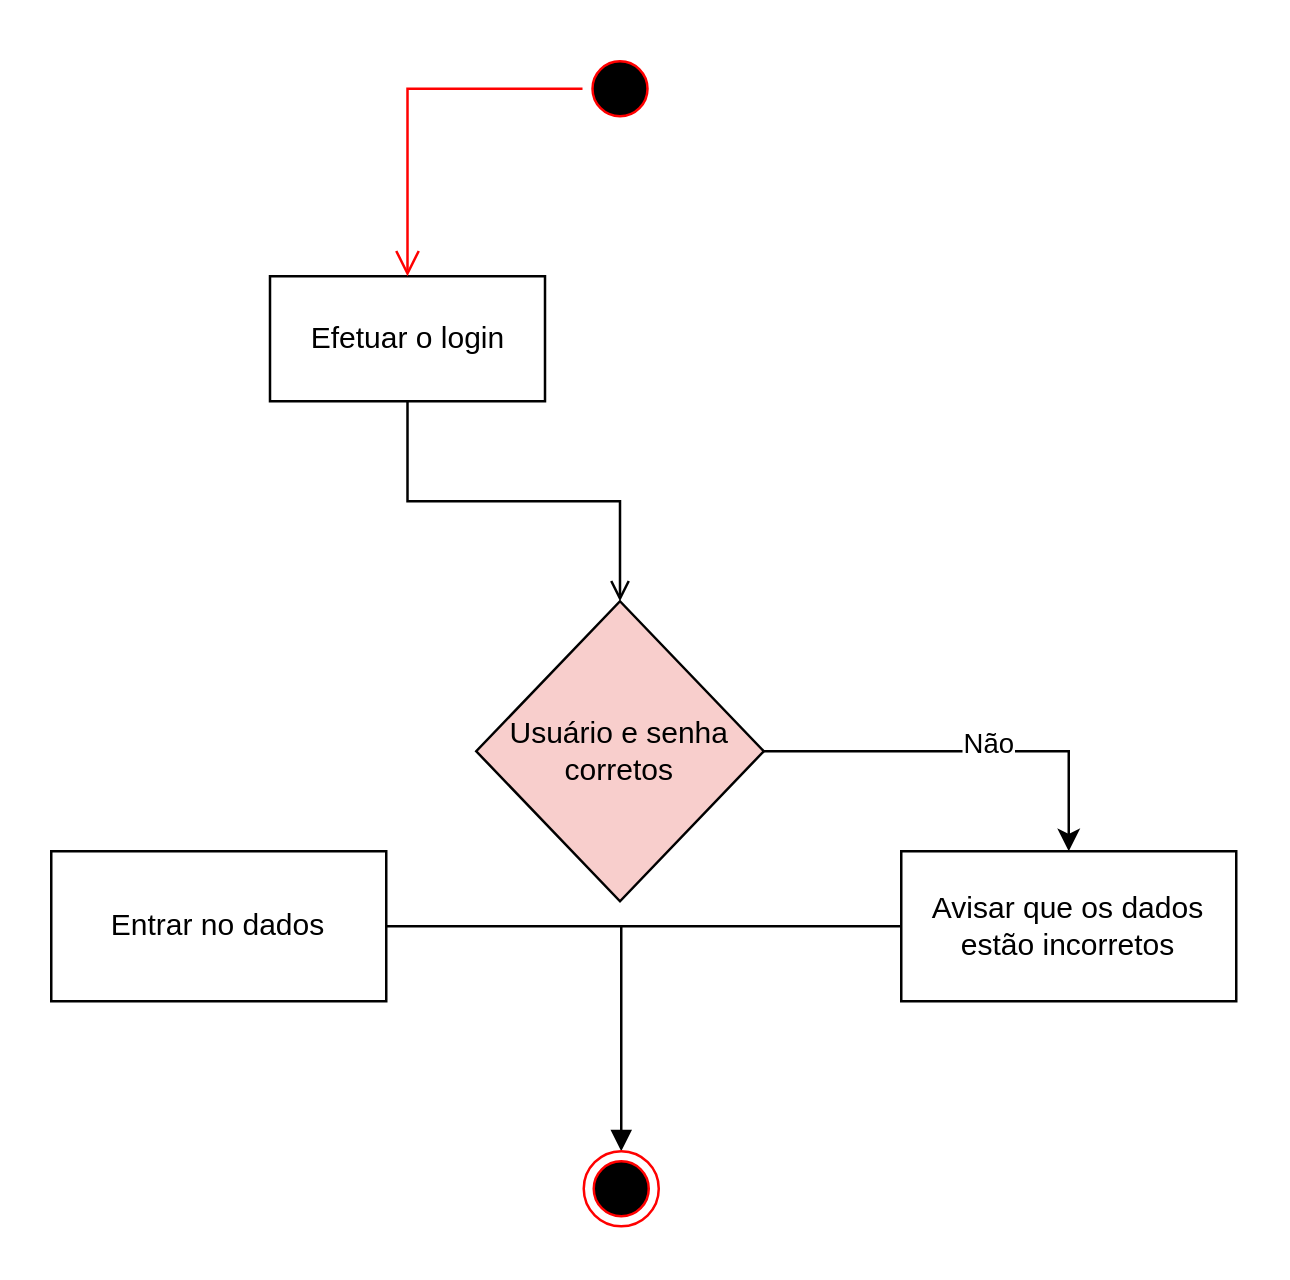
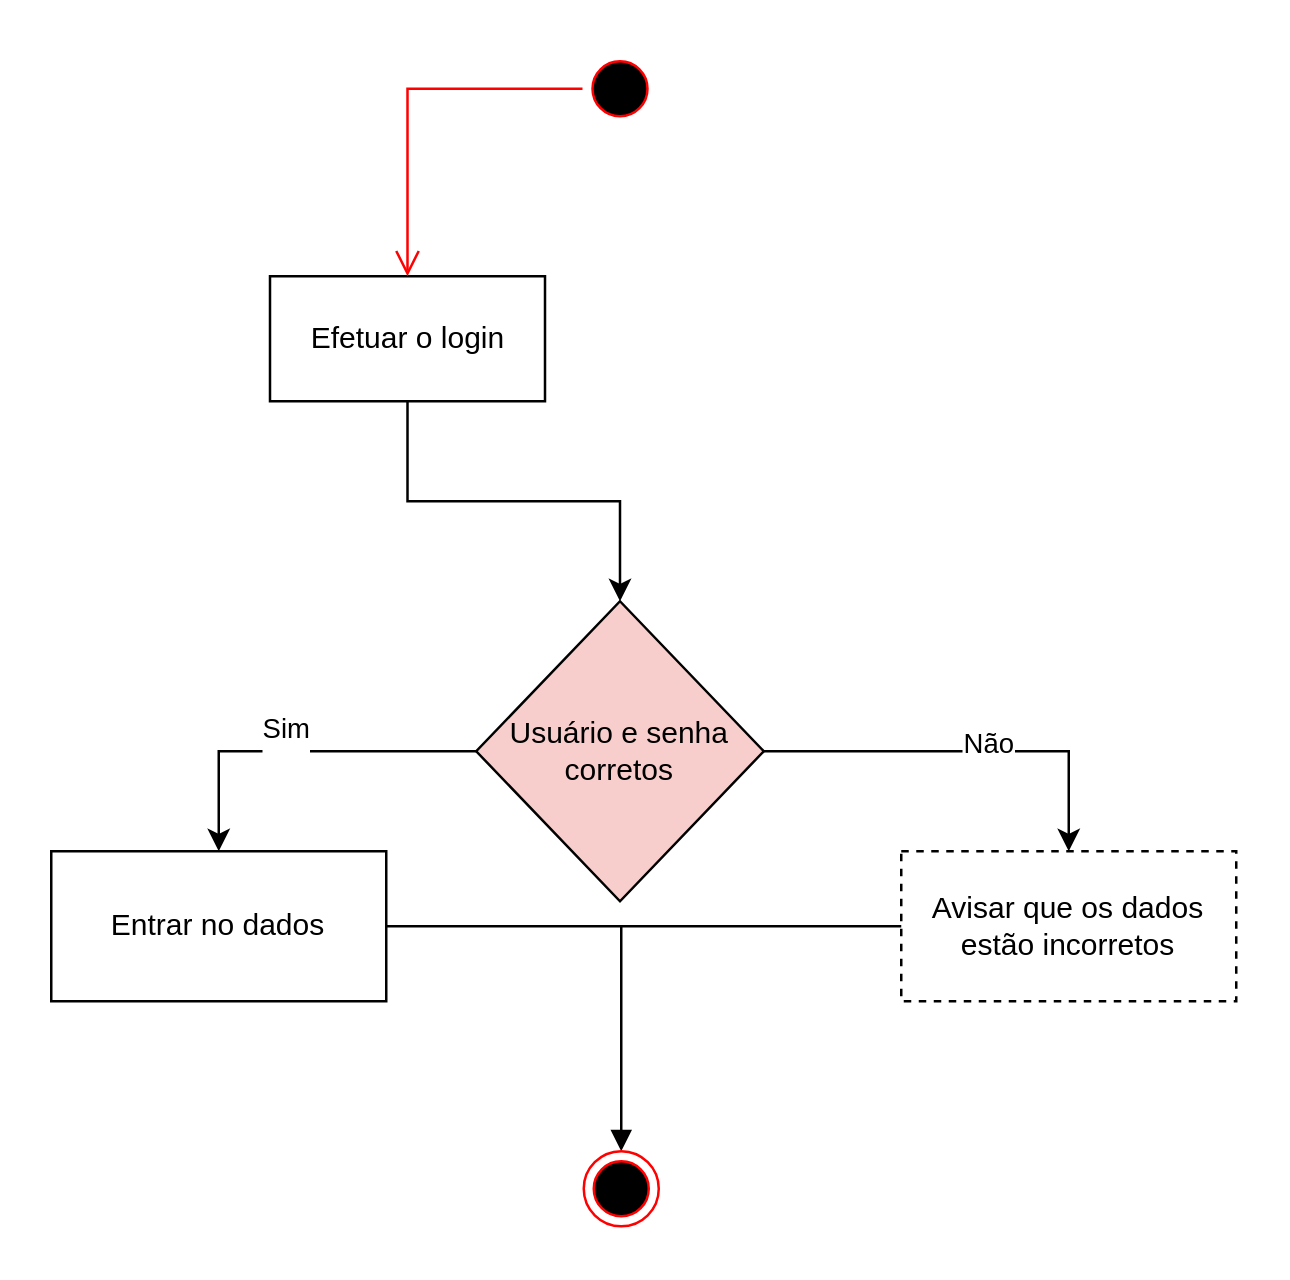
(620, 587) -> (620, 583)
none -> (392, 751)
(1069, 926) -> (1069, 926)
